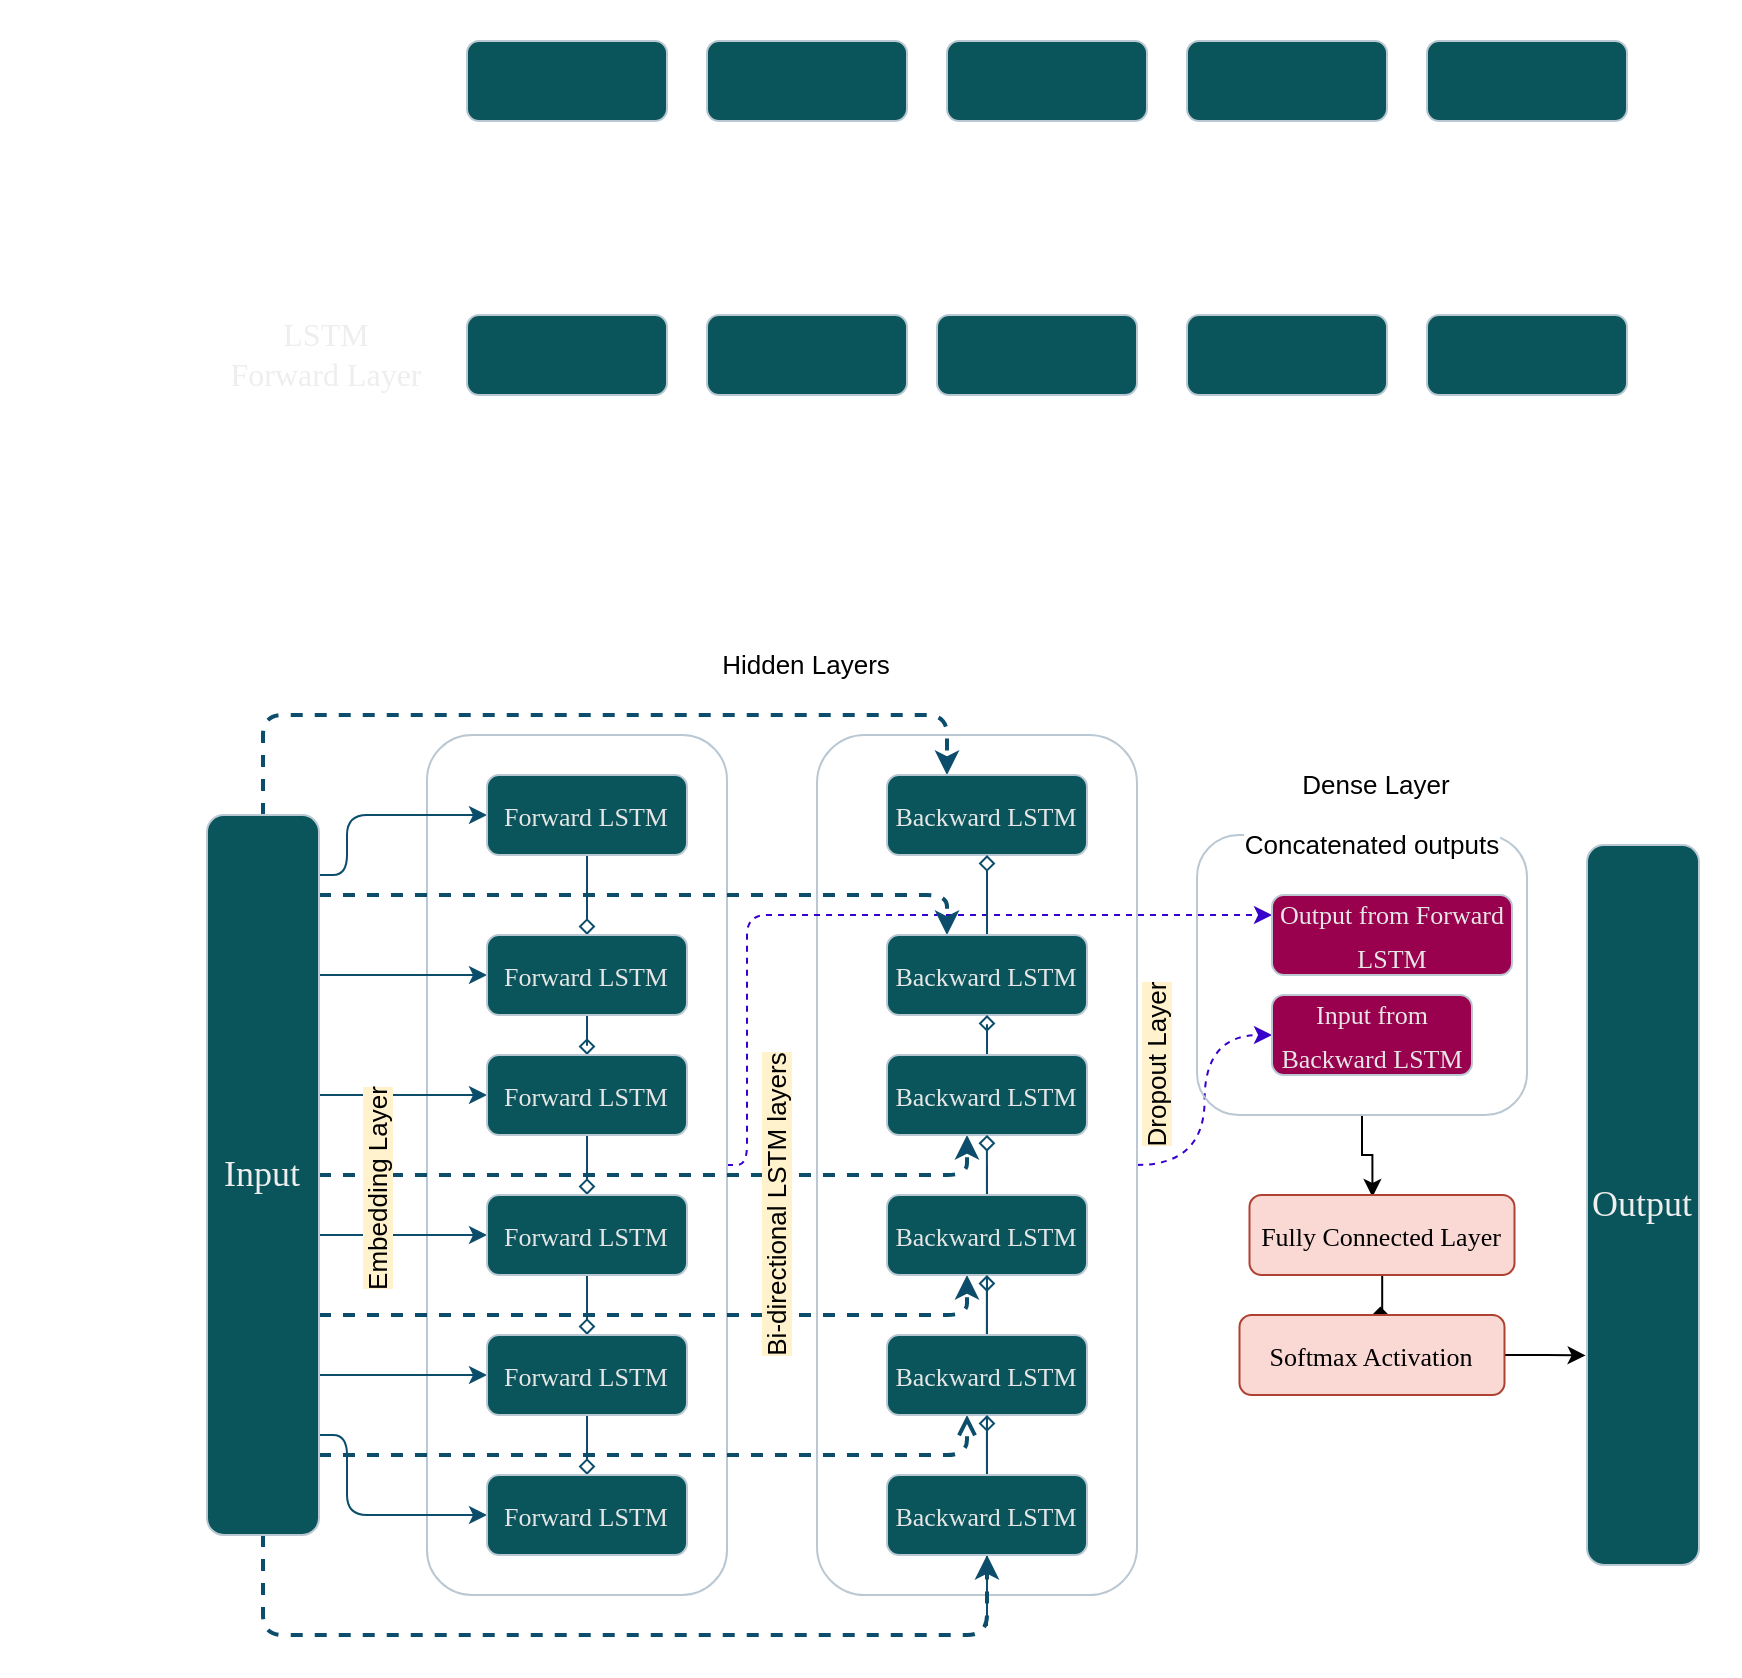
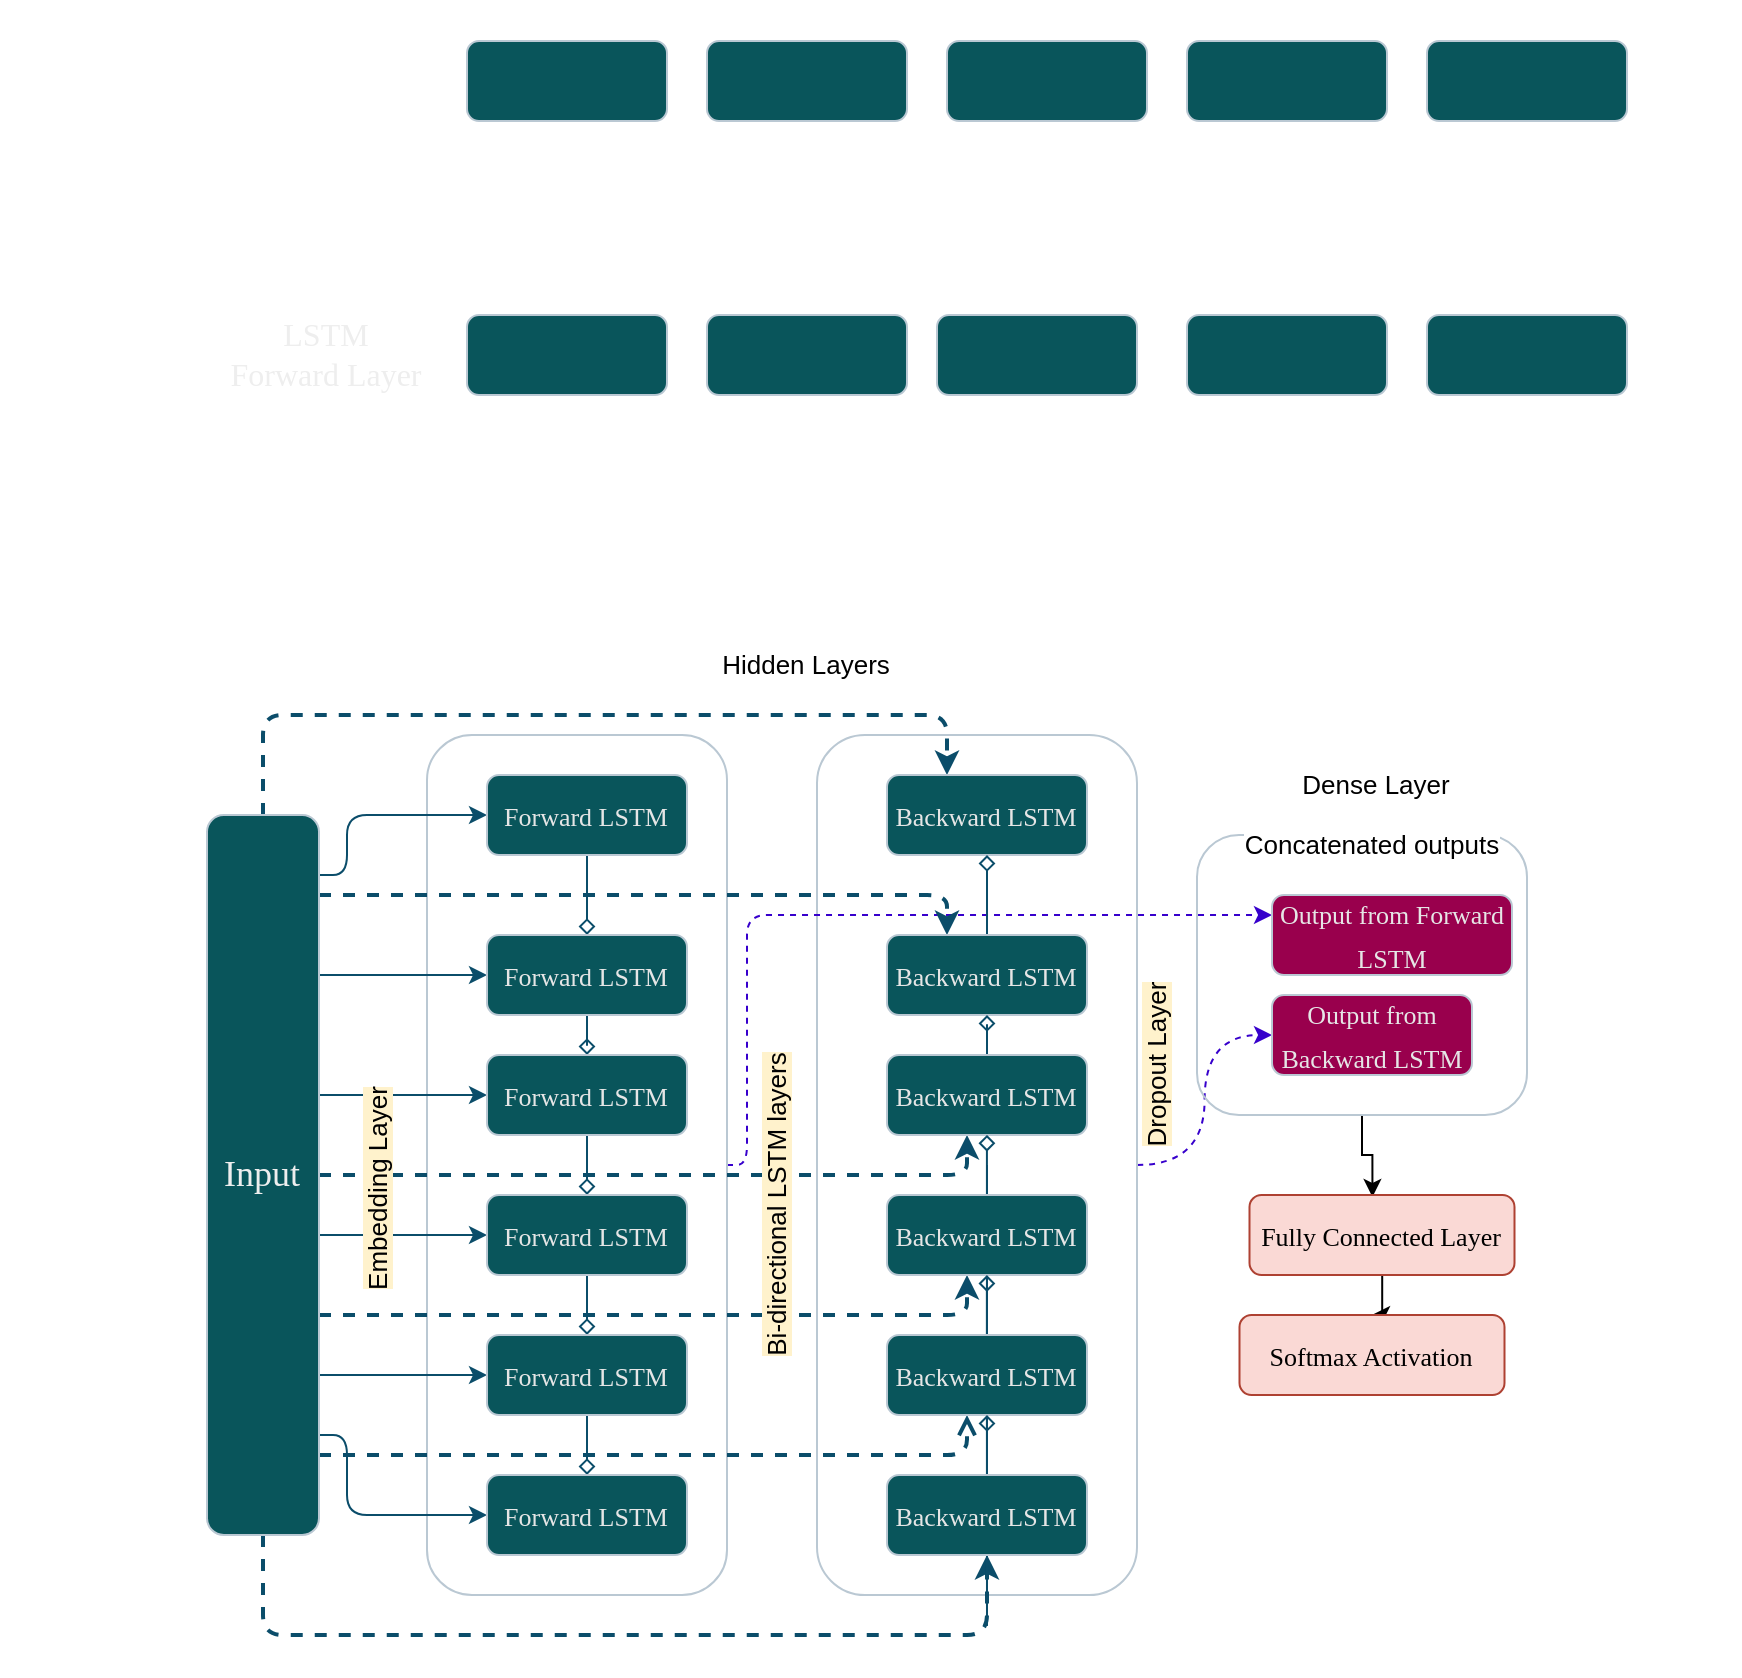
(1373, 1035) -> (1373, 1035)
(1643, 1205) -> none
(1382, 1308) -> (1382, 1308)
(1539, 1355) -> none
